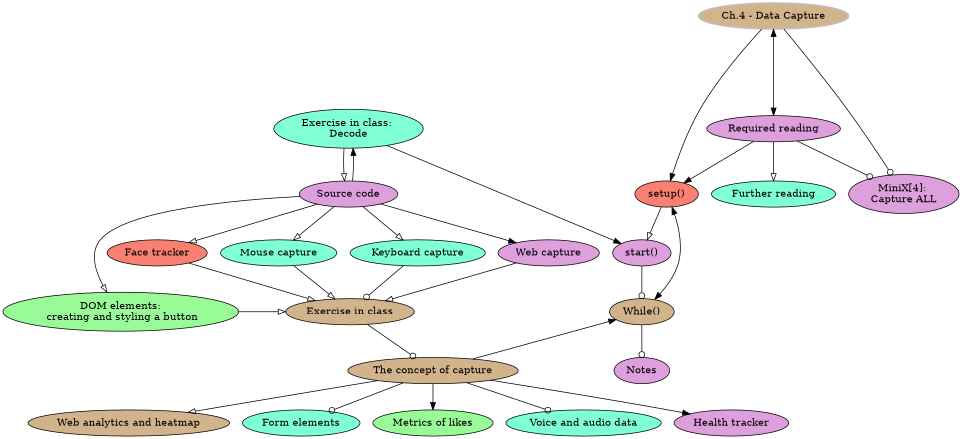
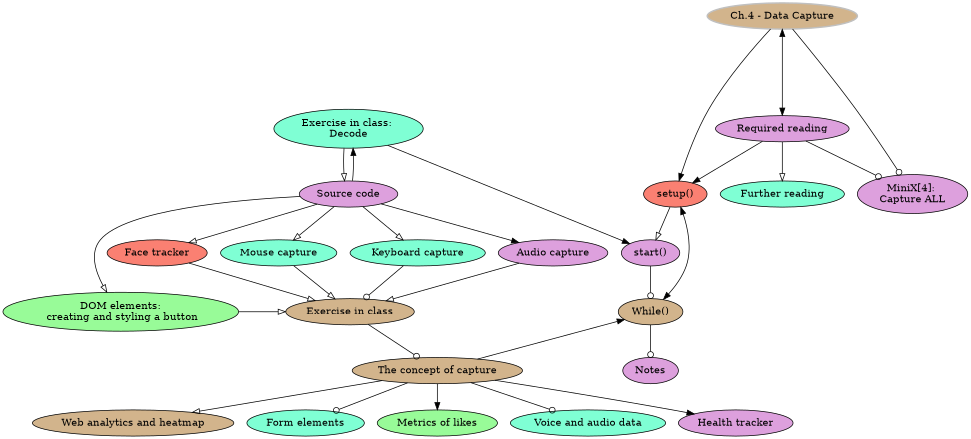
(549, 253) -> (553, 253)
